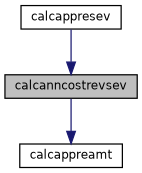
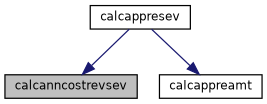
(71, 115) -> (171, 47)
